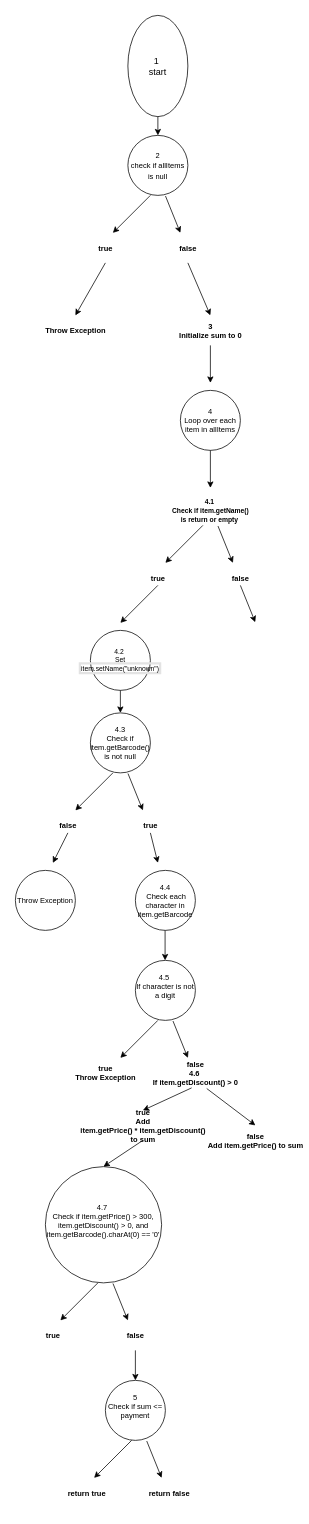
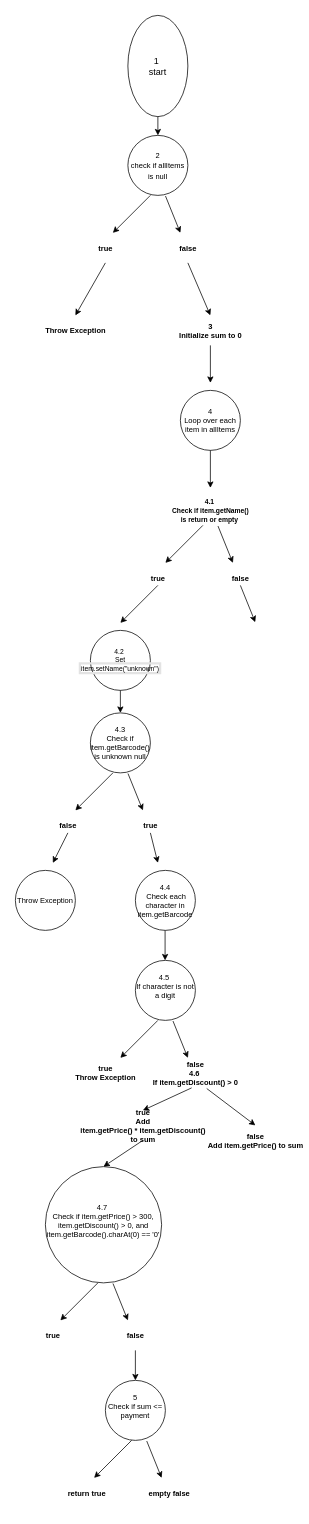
(120, 743) -> (120, 743)
(170, 1493) -> (170, 1493)
